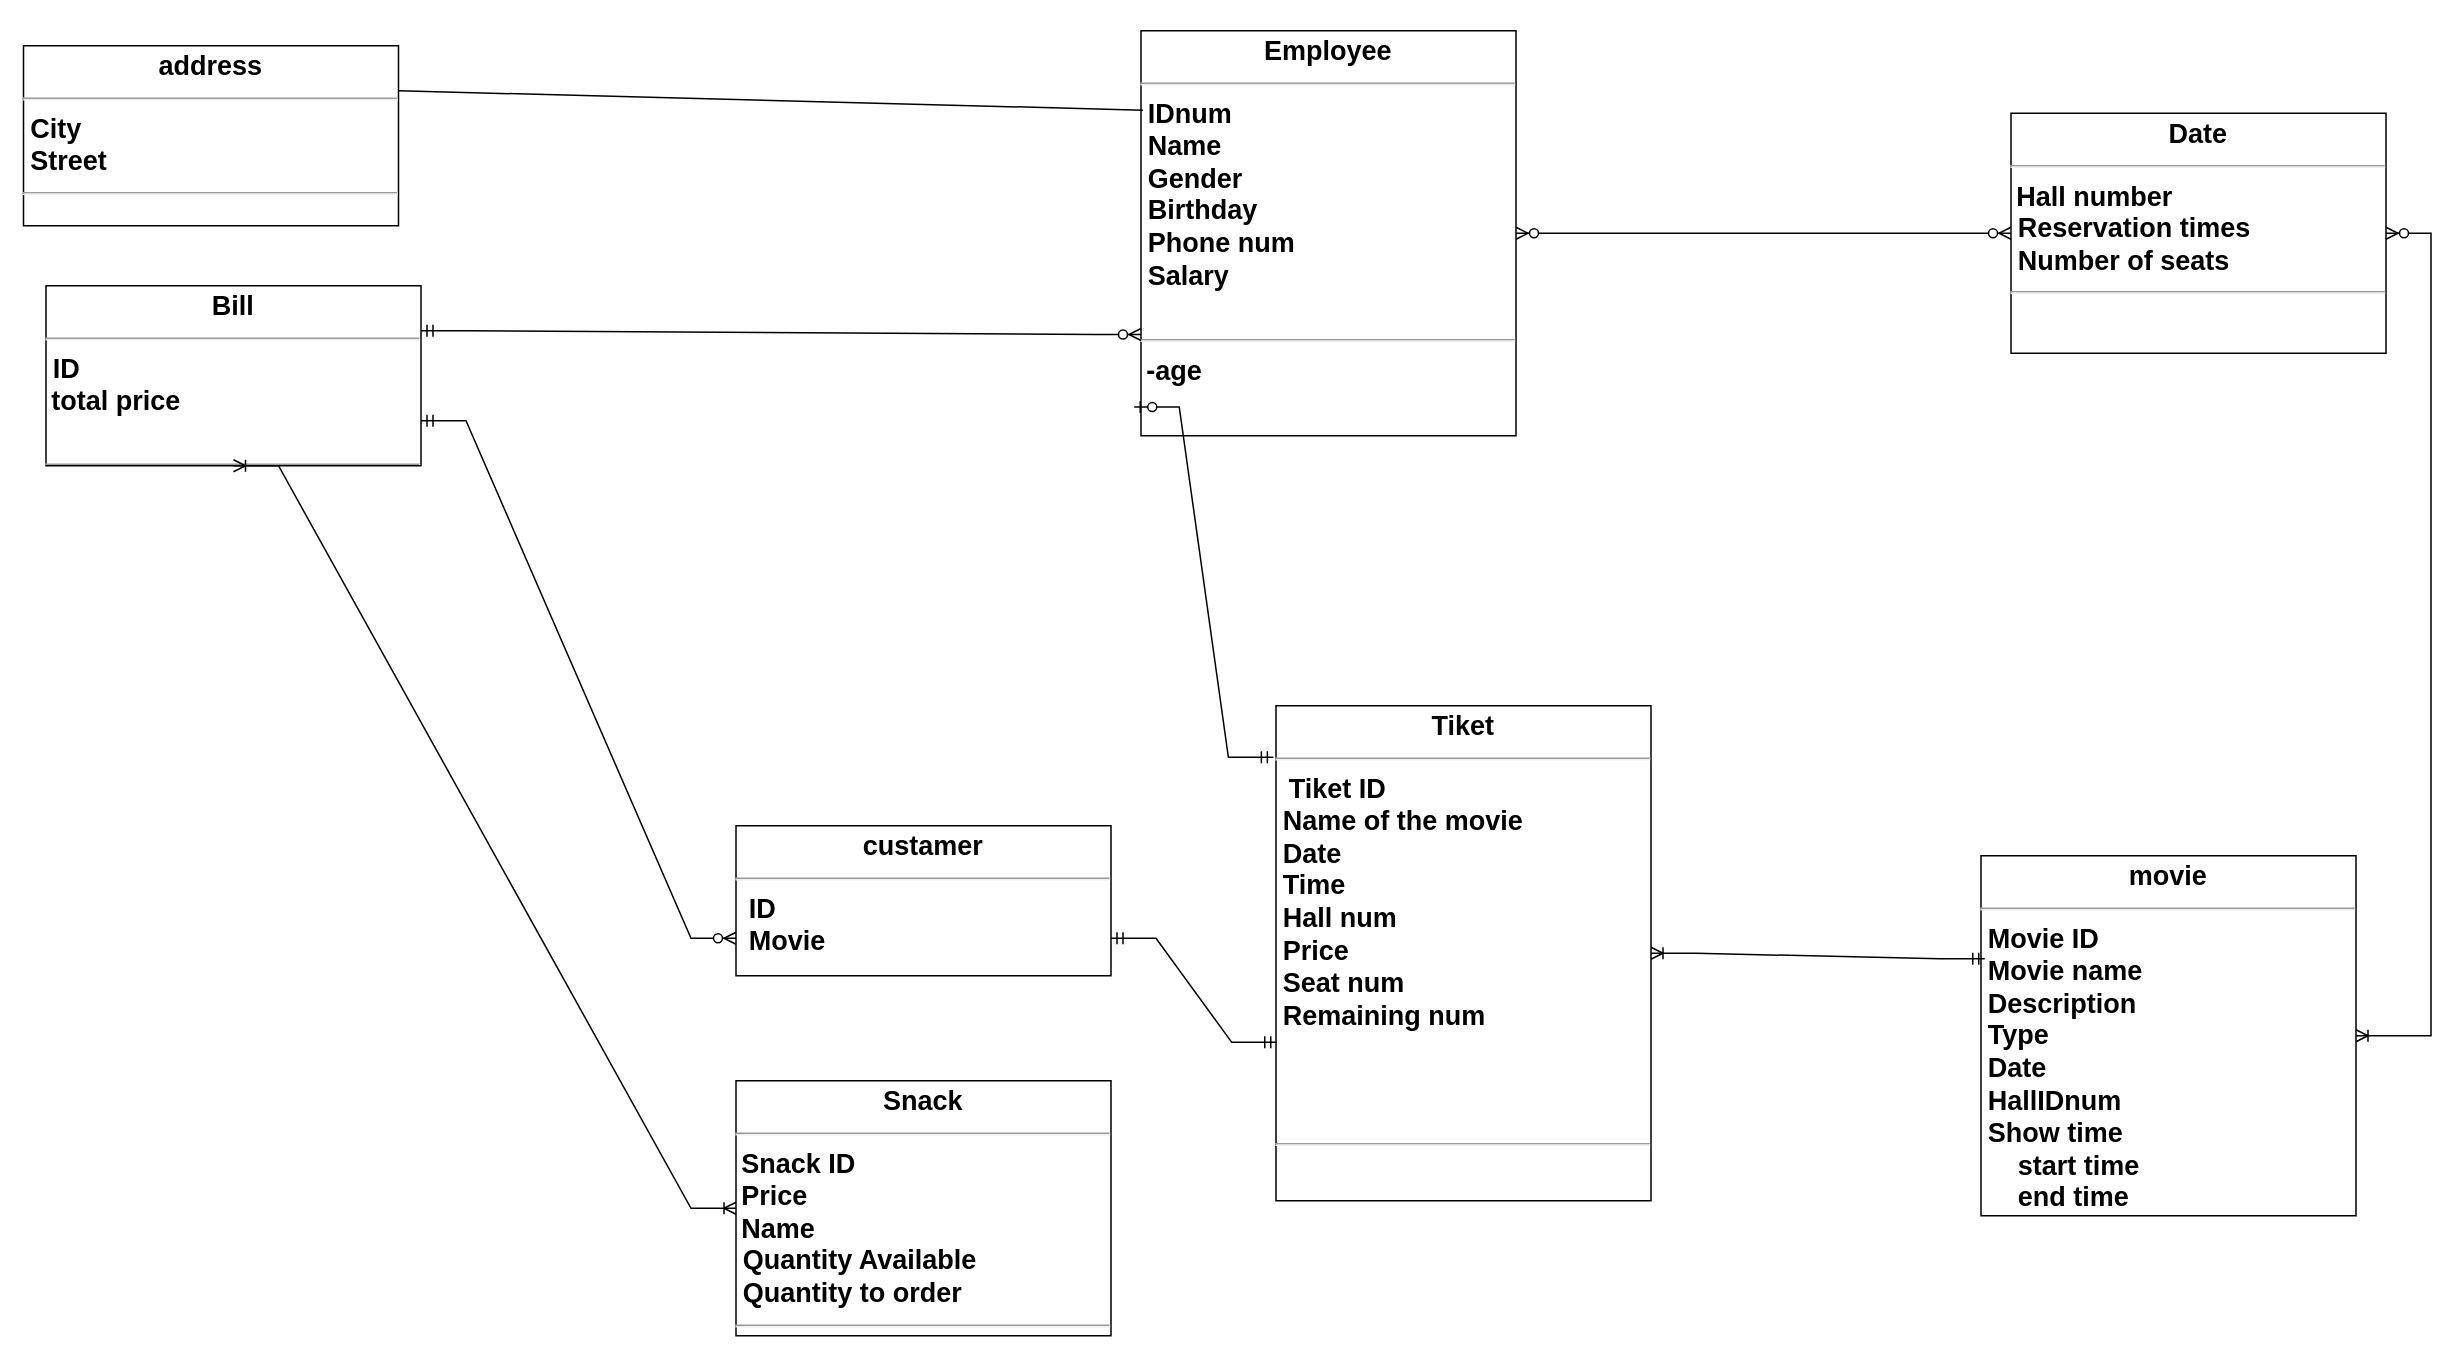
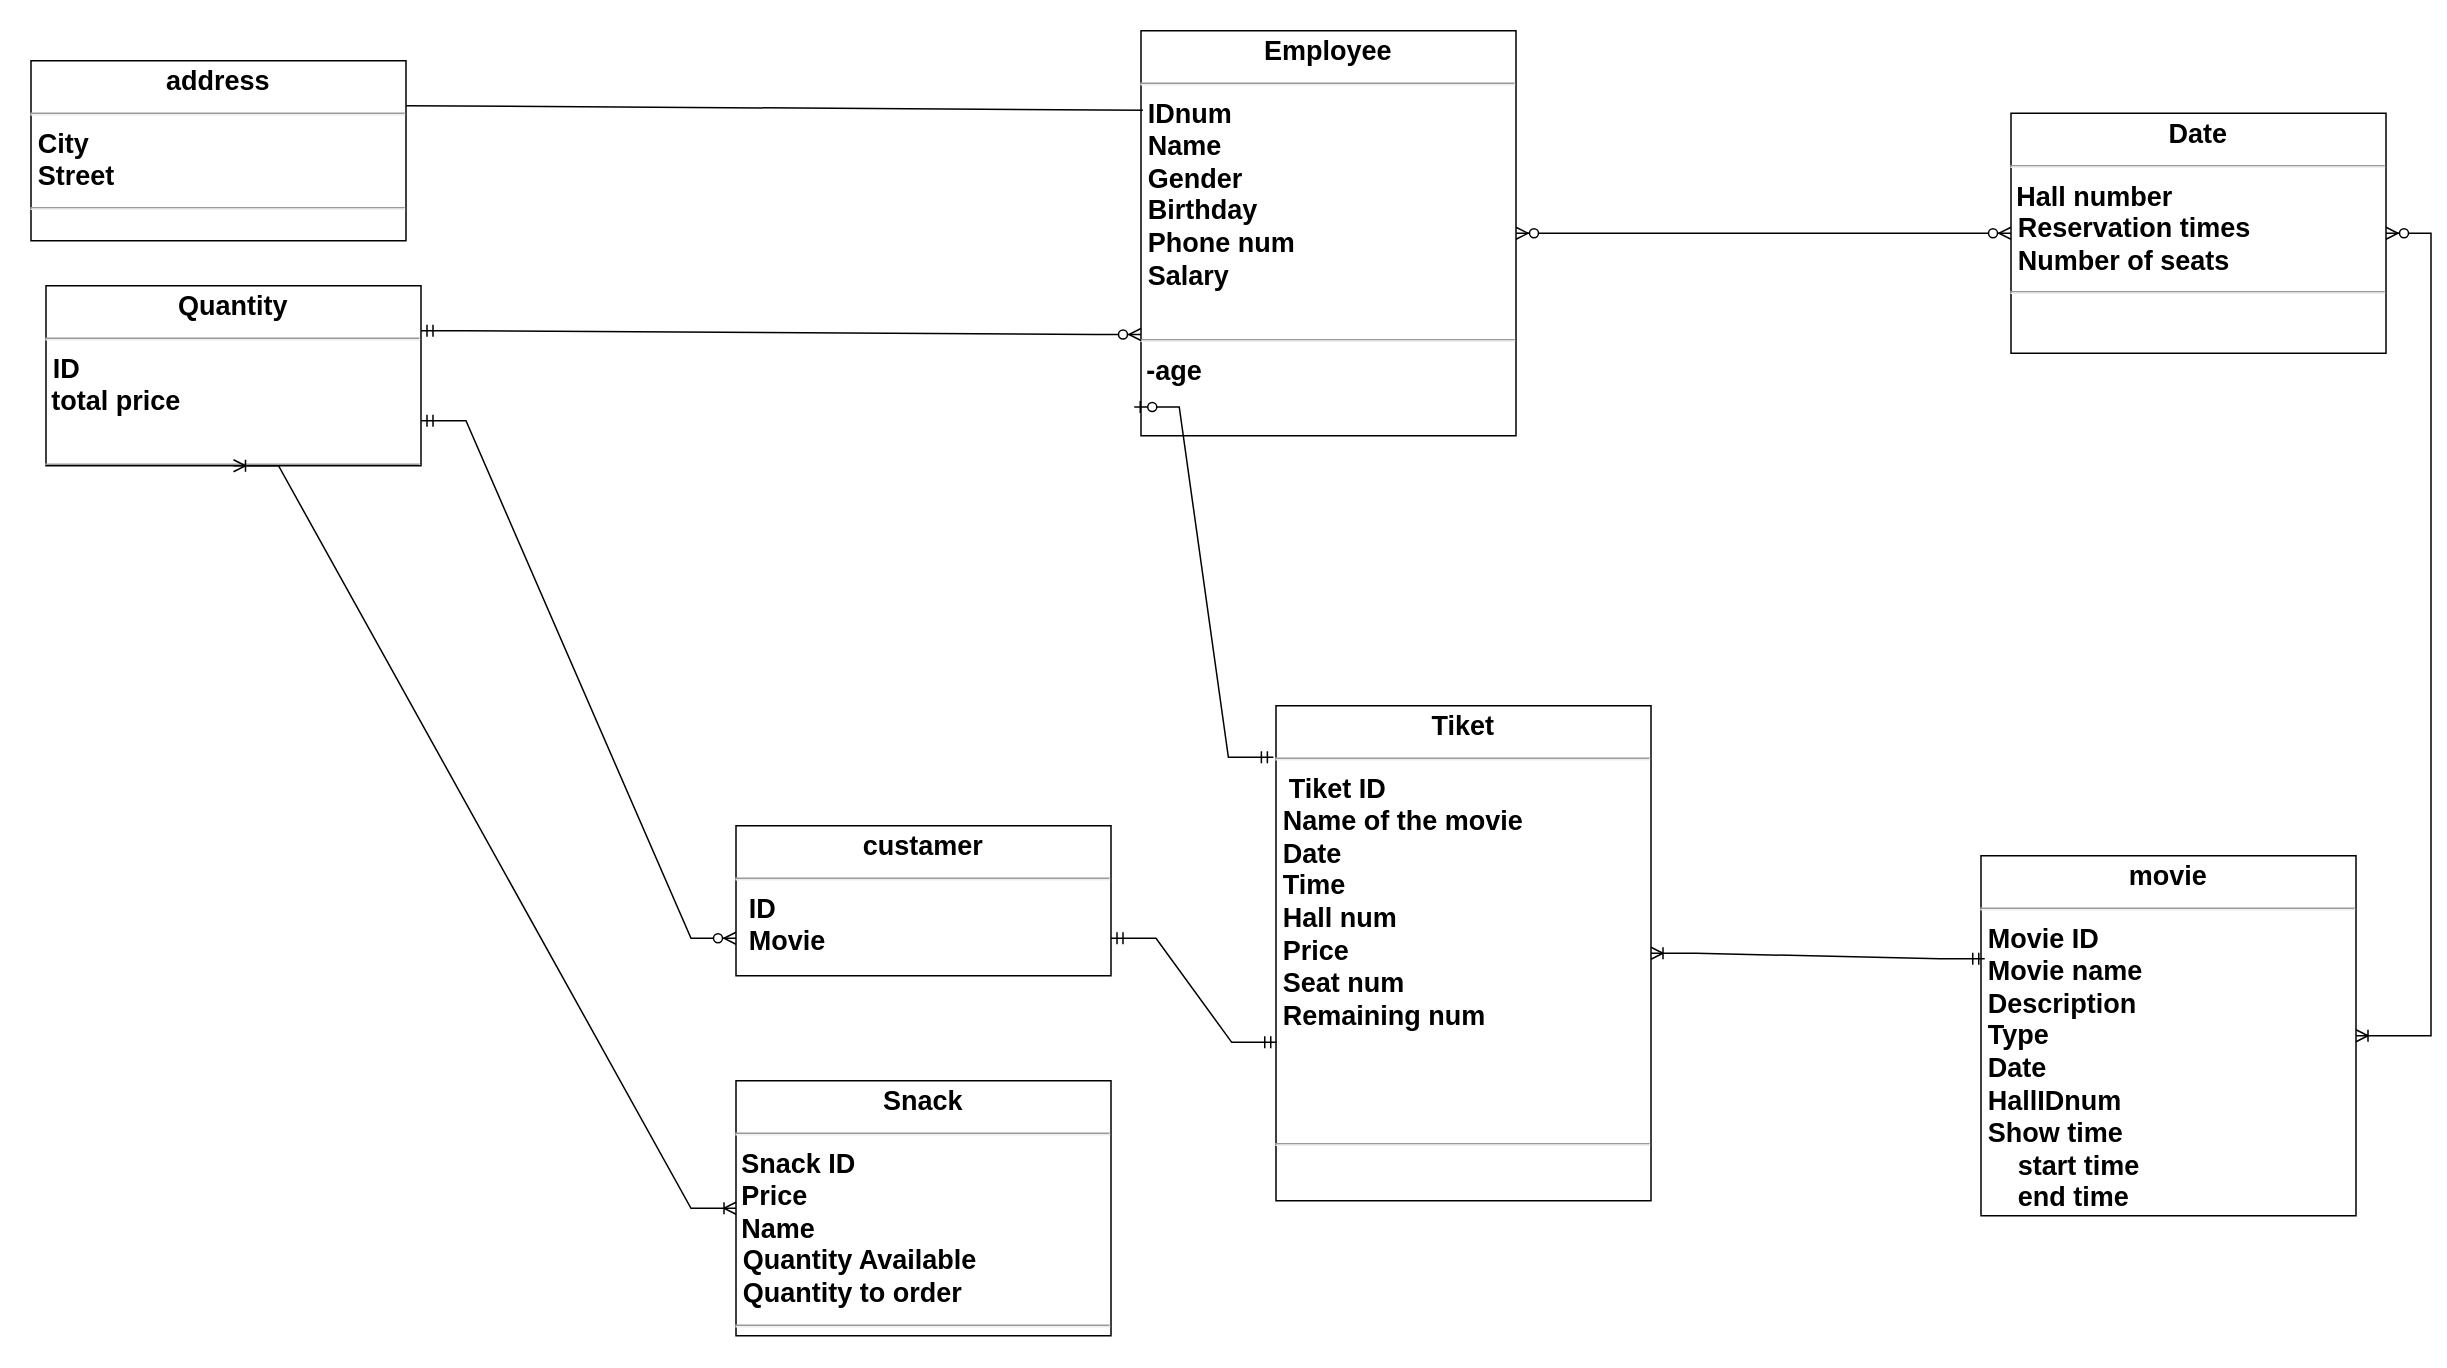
(211, 136) -> (218, 151)
(118, 334) -> (118, 334)
